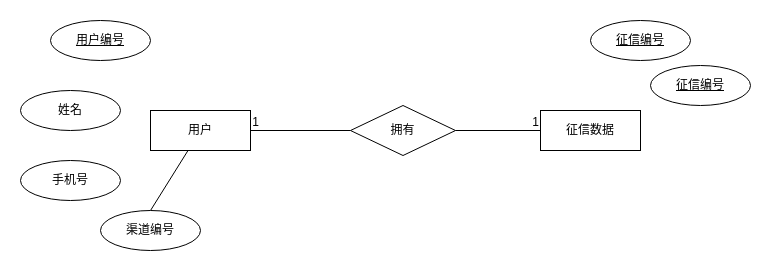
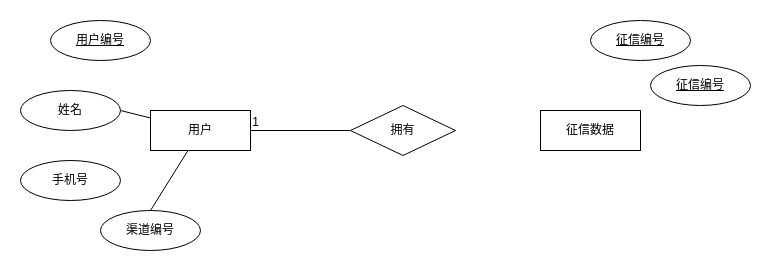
none -> (136, 114)
(498, 131) -> none
